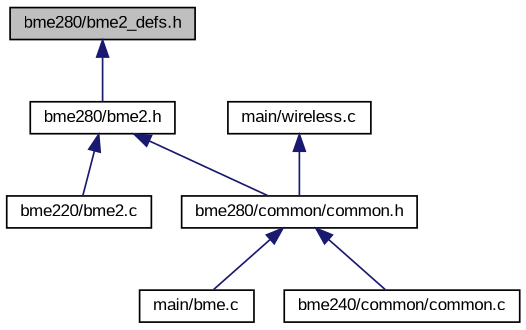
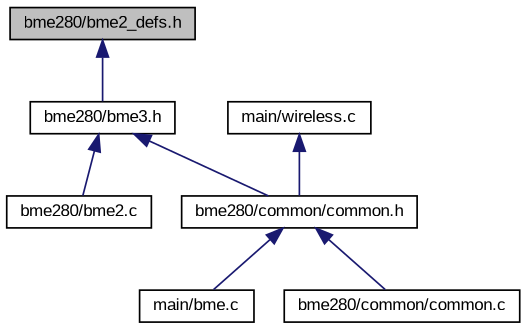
(103, 118) -> (103, 118)
(79, 212) -> (79, 212)
(402, 306) -> (402, 306)
